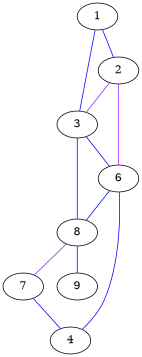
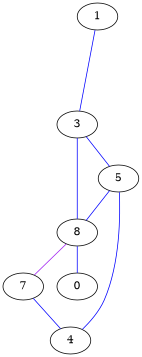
(118, 70) -> none
(118, 178) -> (118, 178)
(77, 286) -> (77, 286)
